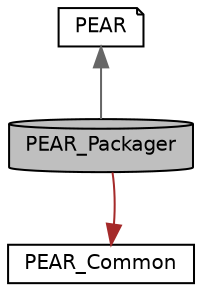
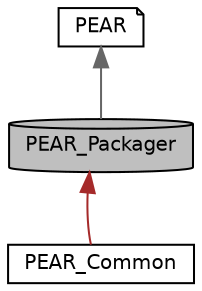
(115, 198) -> (88, 219)
